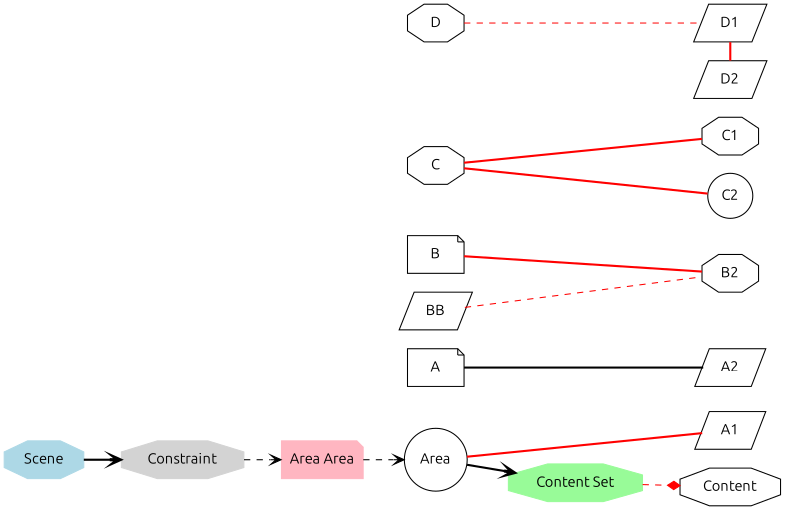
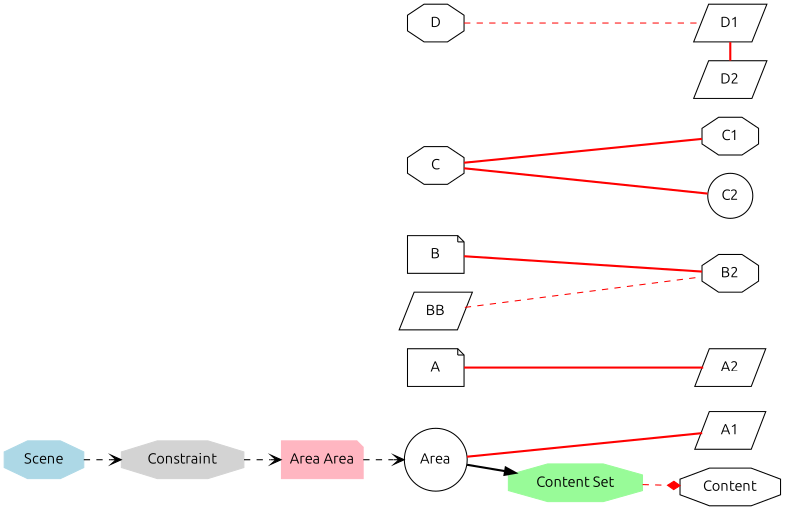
(584, 368) -> (584, 368)
(97, 460) -> (97, 460)
(486, 468) -> (486, 468)
